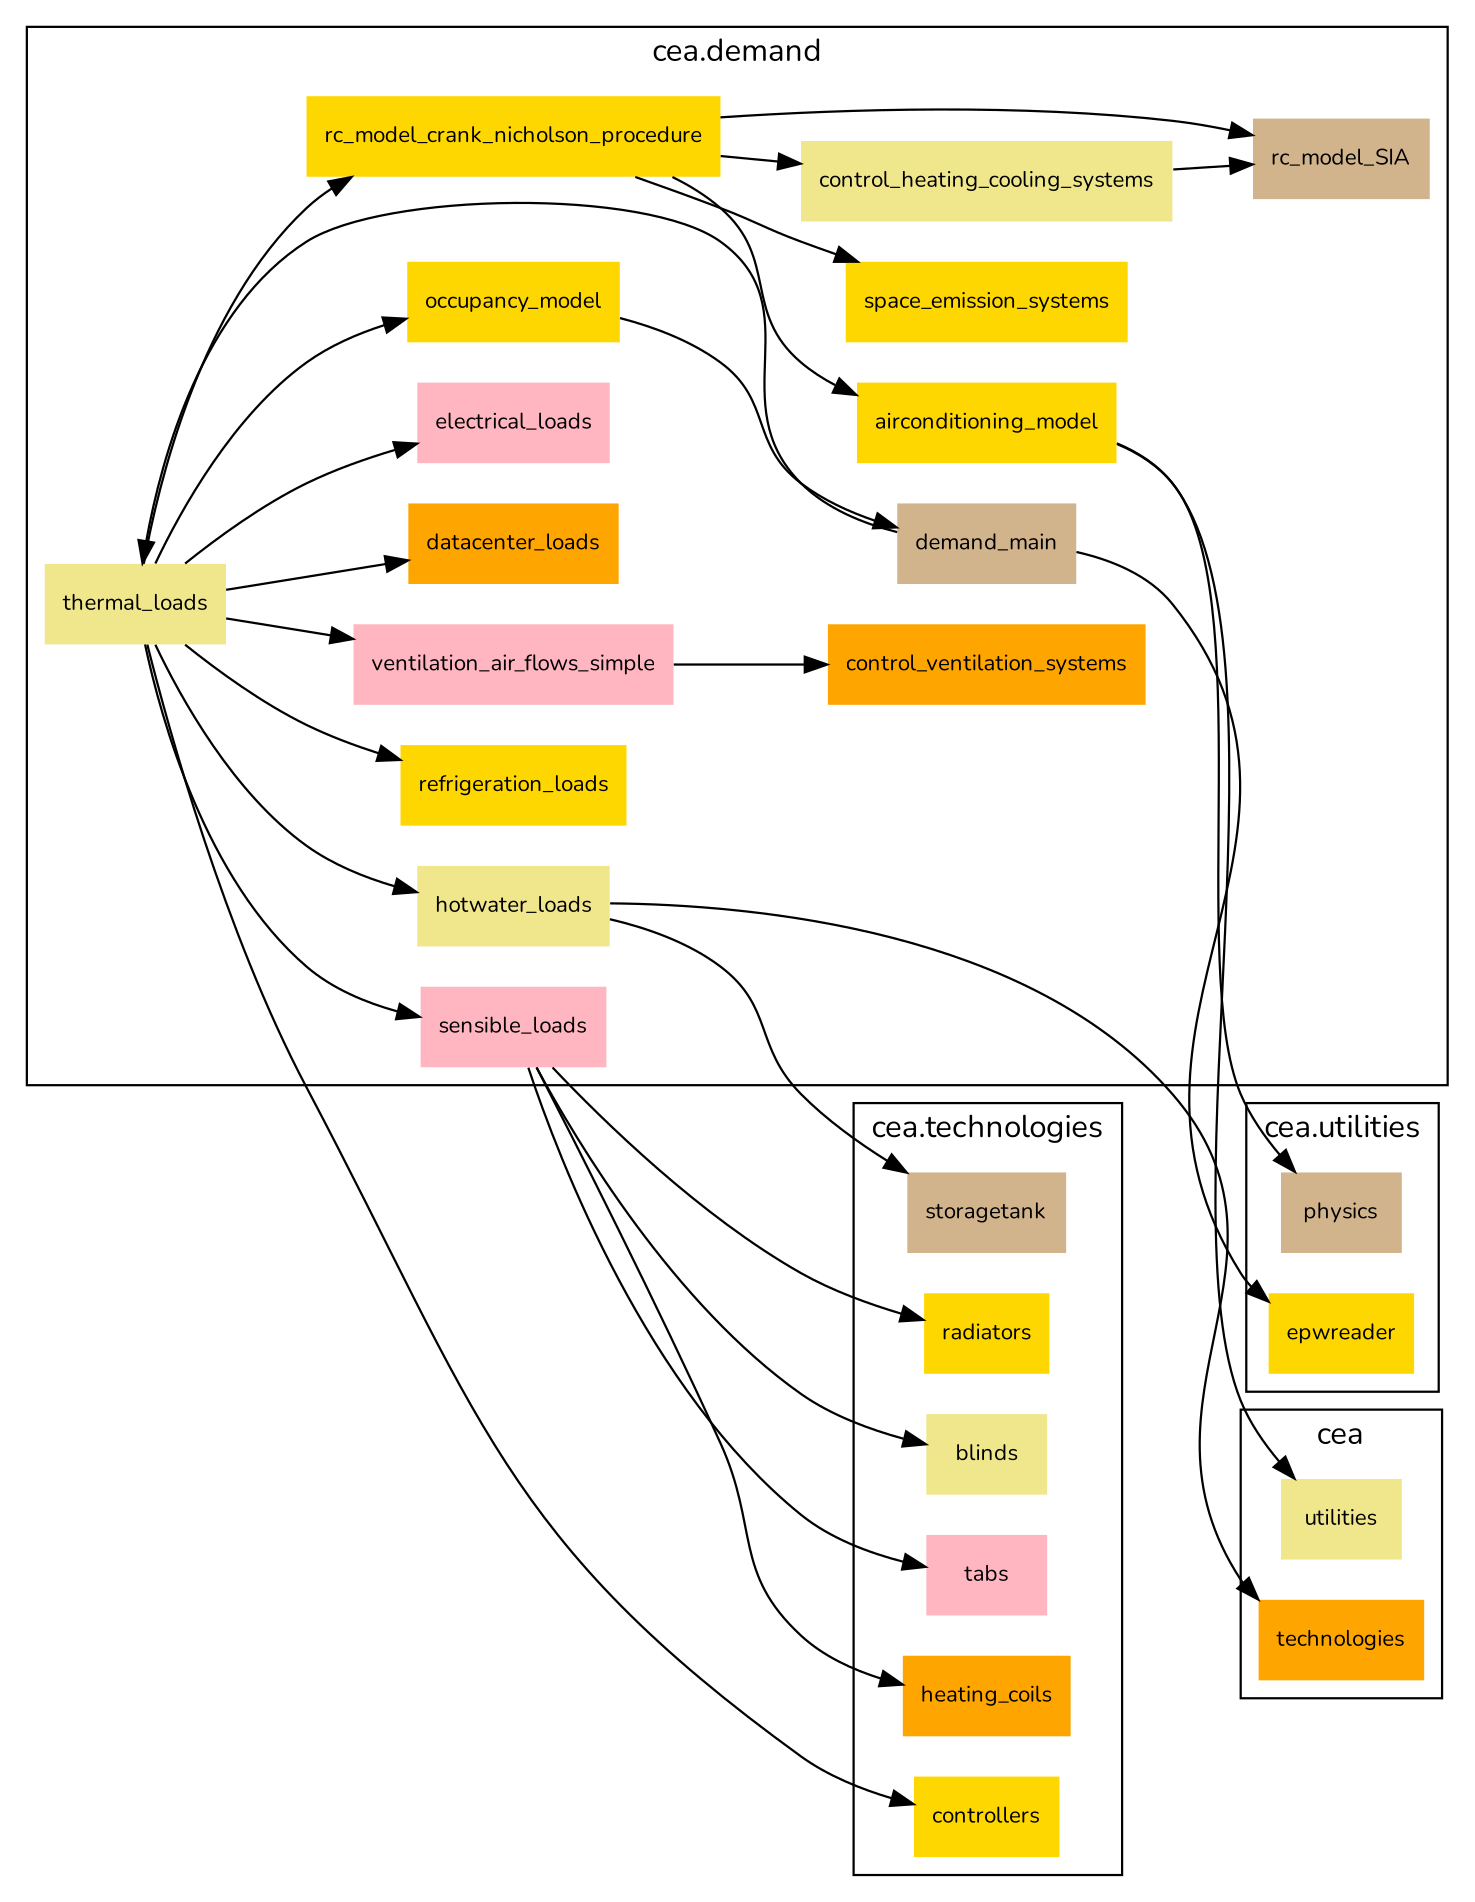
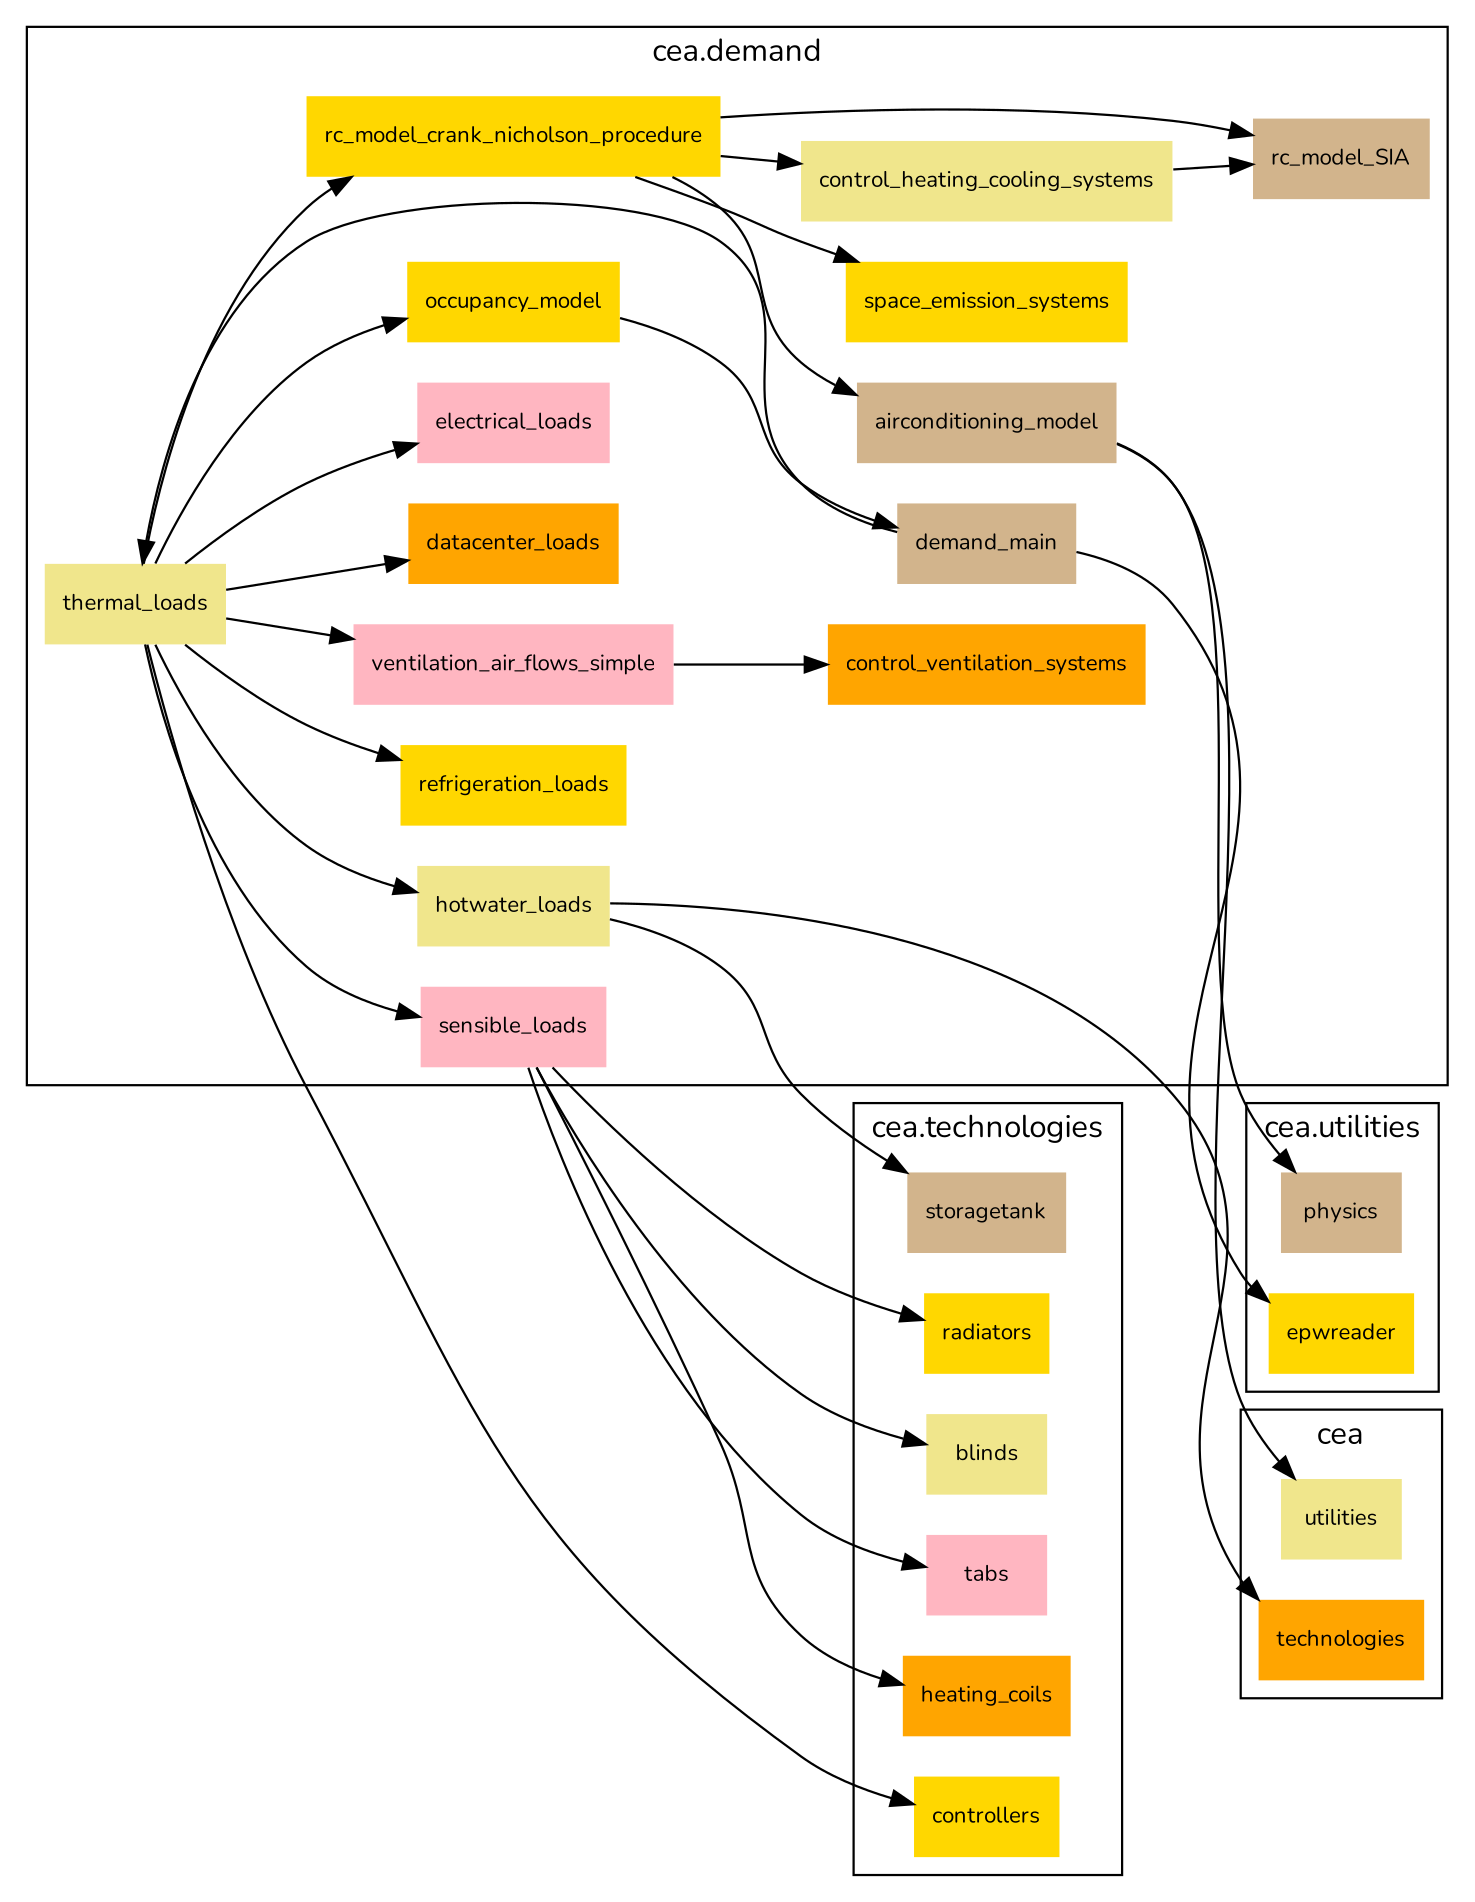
(987, 423) -> (987, 423)
